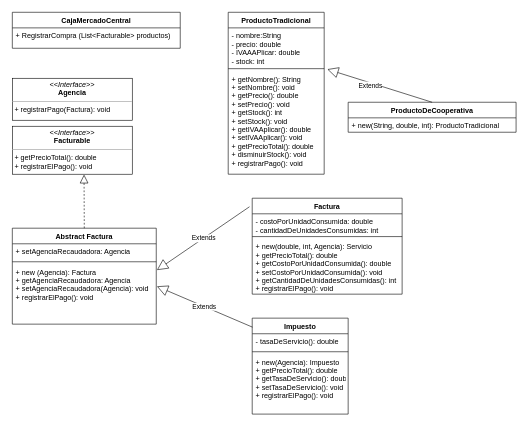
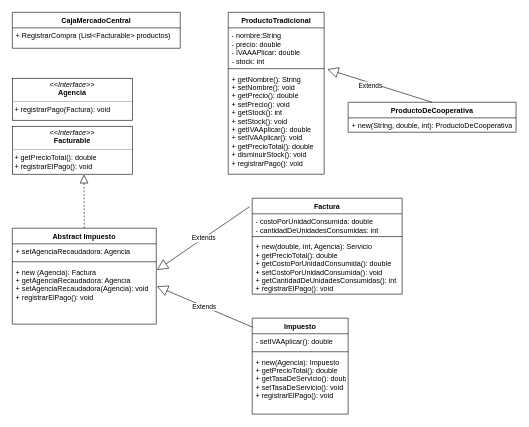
(434, 126) -> (440, 126)
(84, 236) -> (84, 236)
(302, 342) -> (300, 342)
